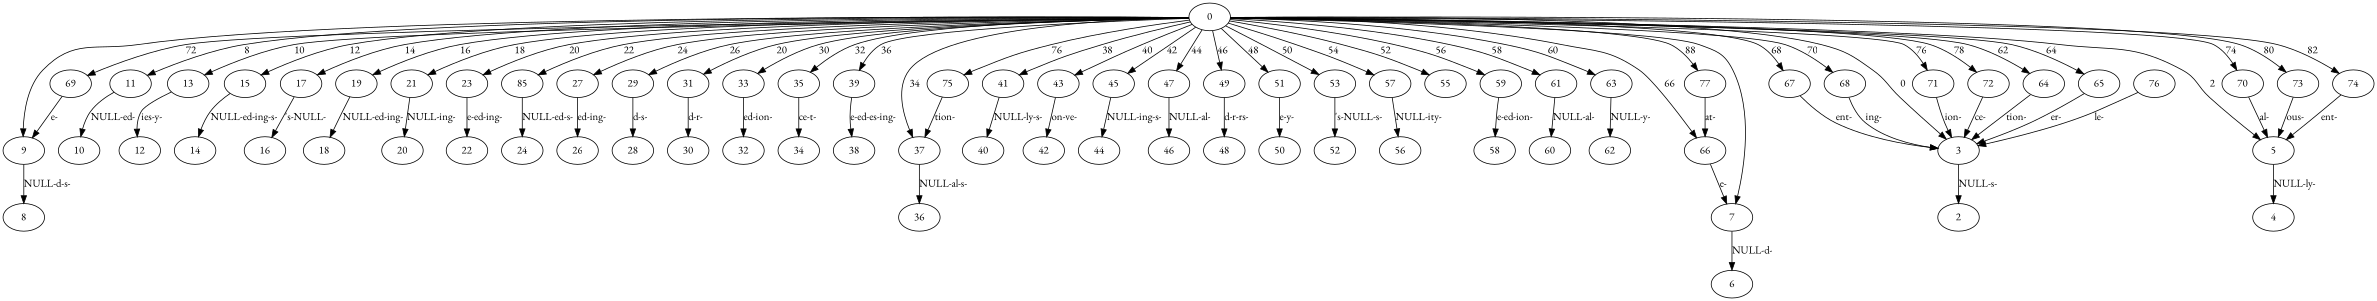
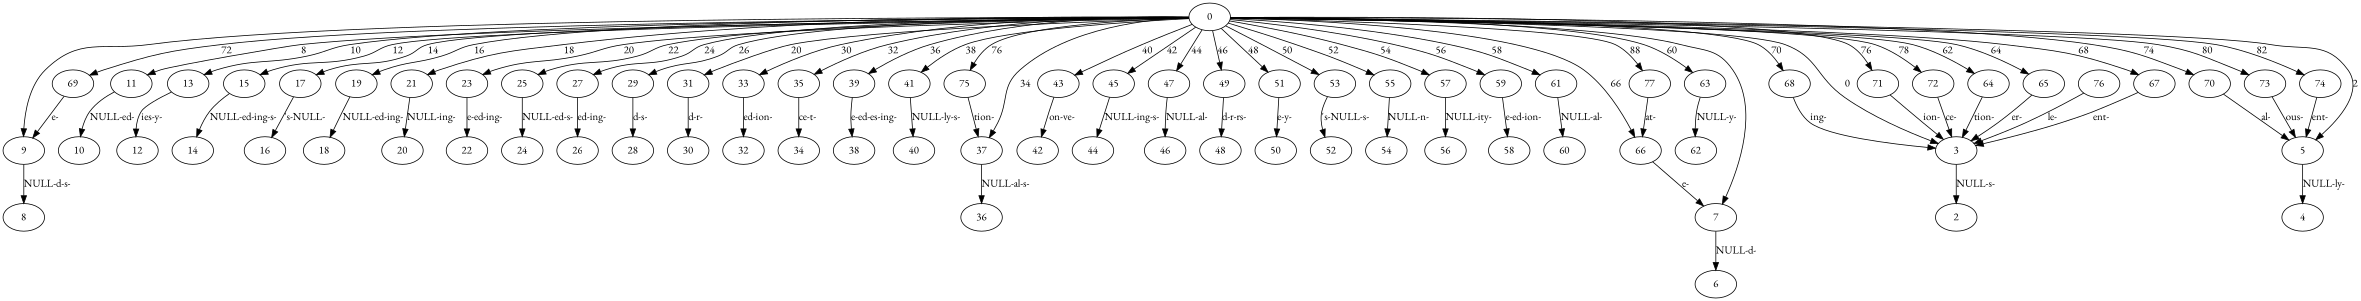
(522, 84) -> (522, 84)
none -> (1386, 151)
